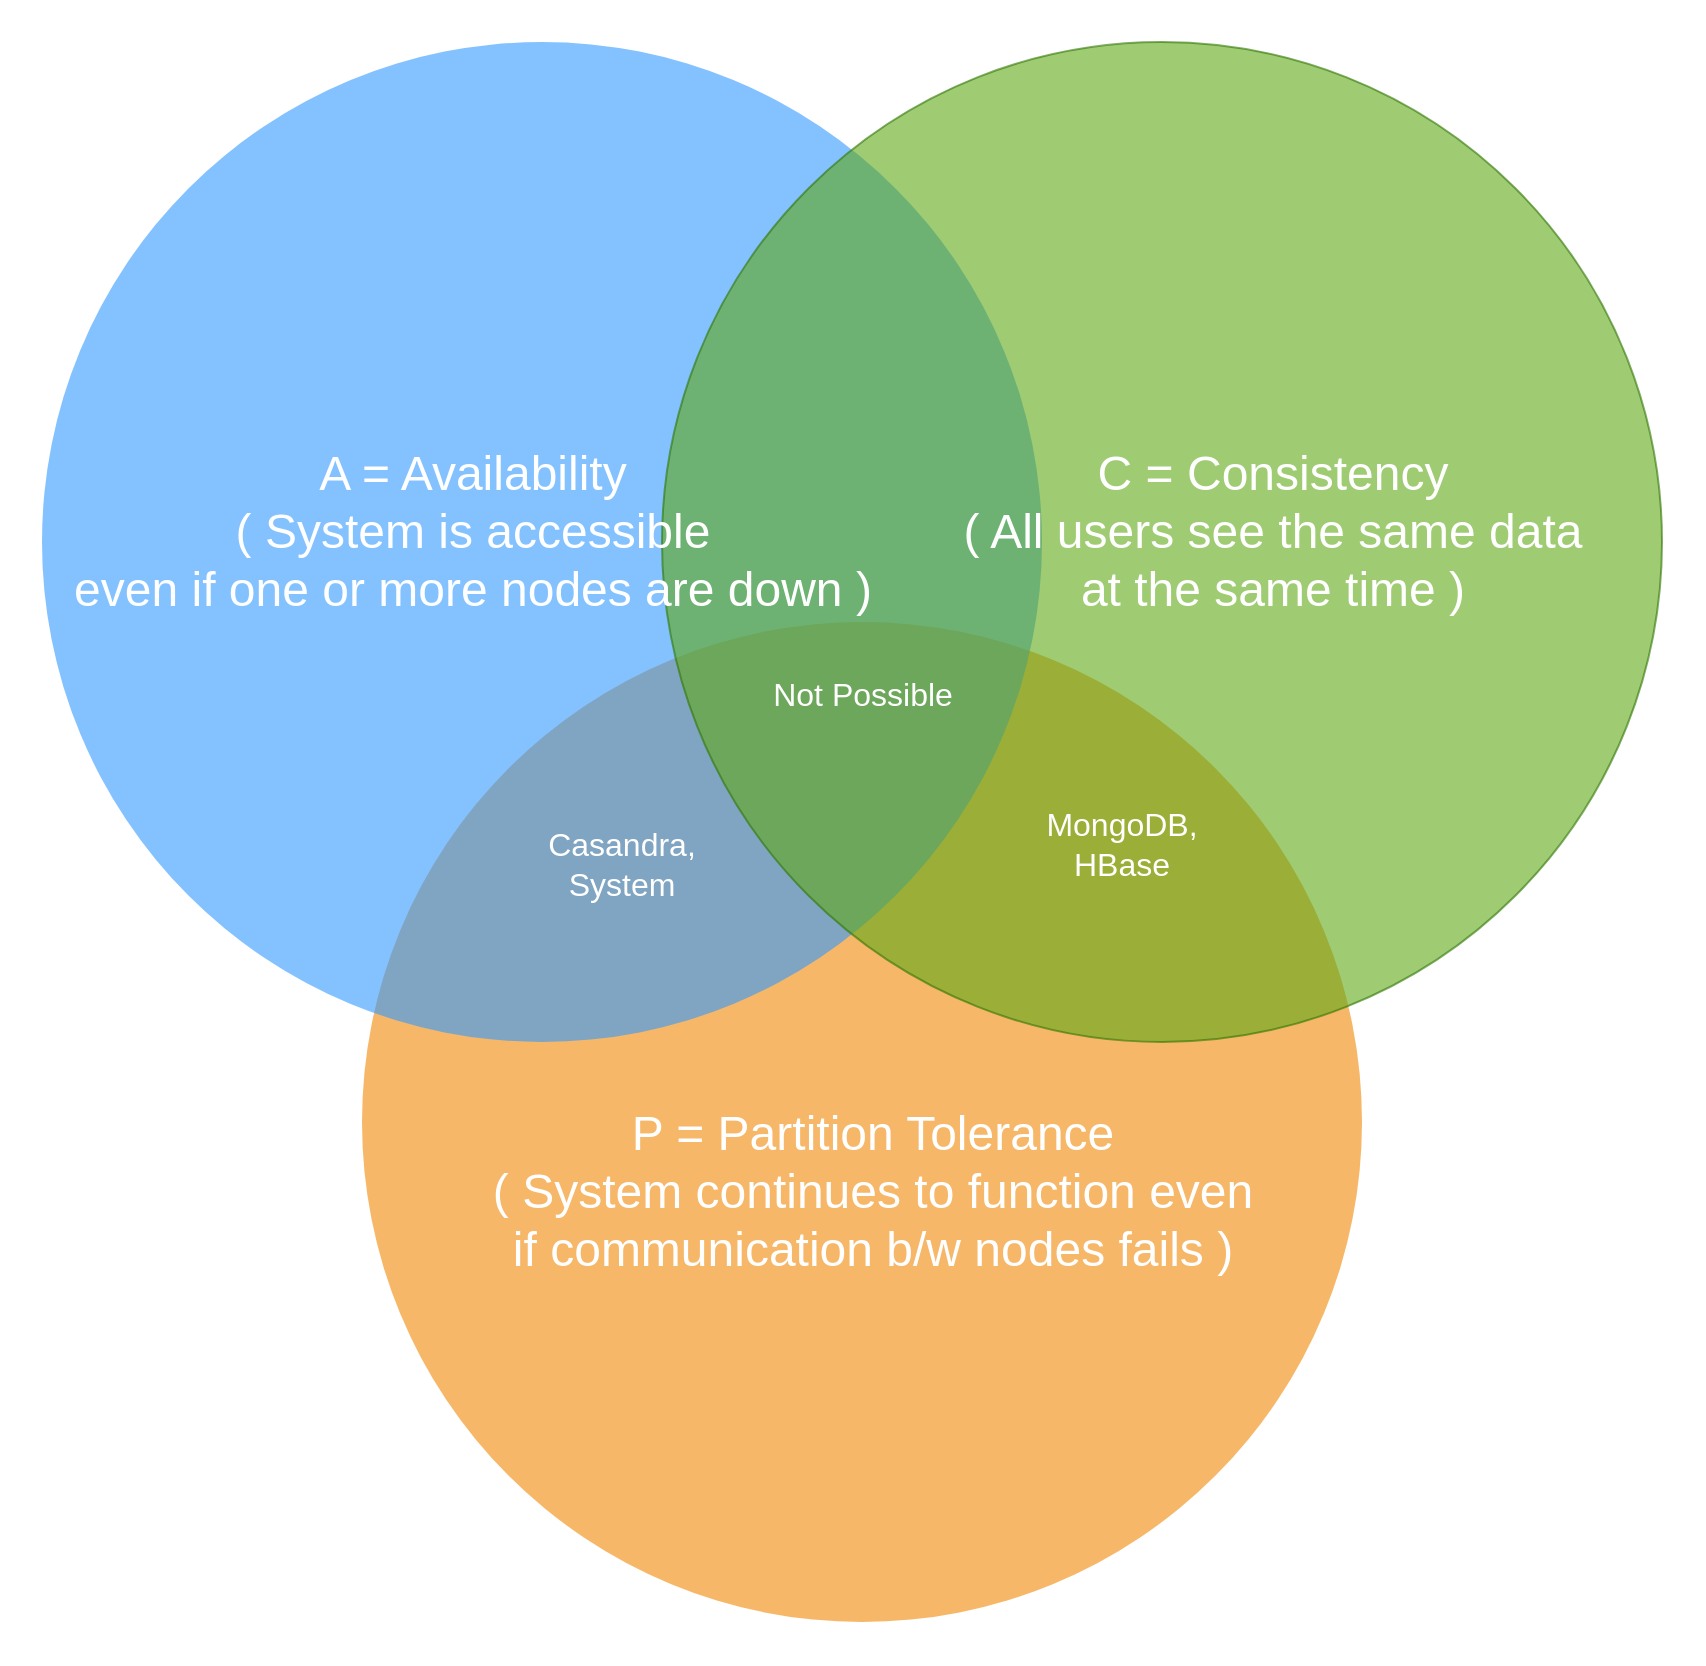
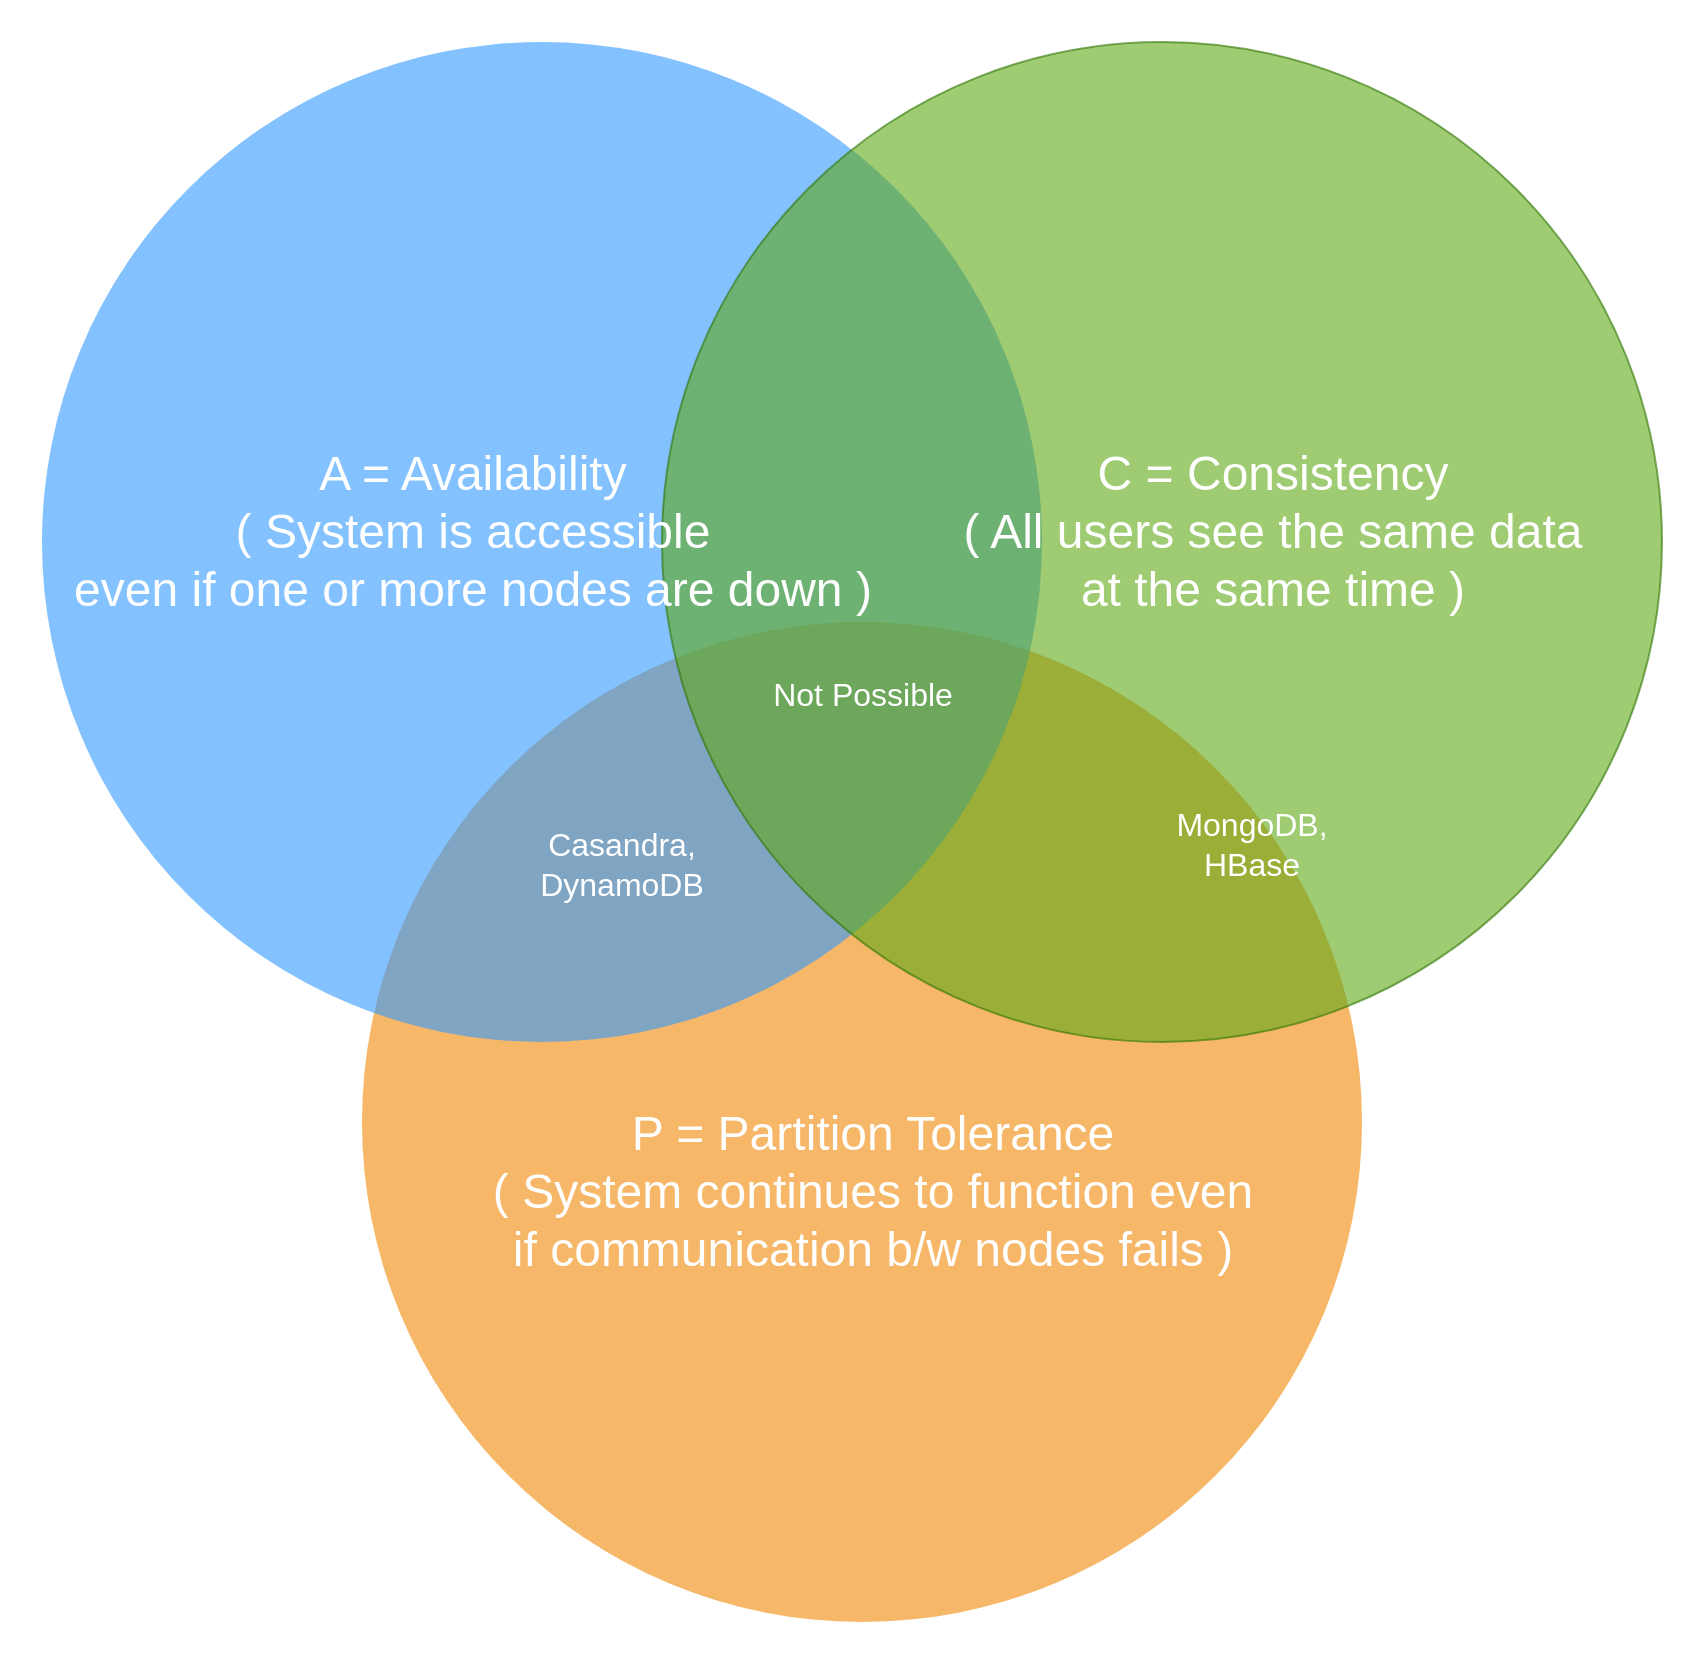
(1122, 845) -> (1252, 845)
(623, 865) -> (623, 865)
